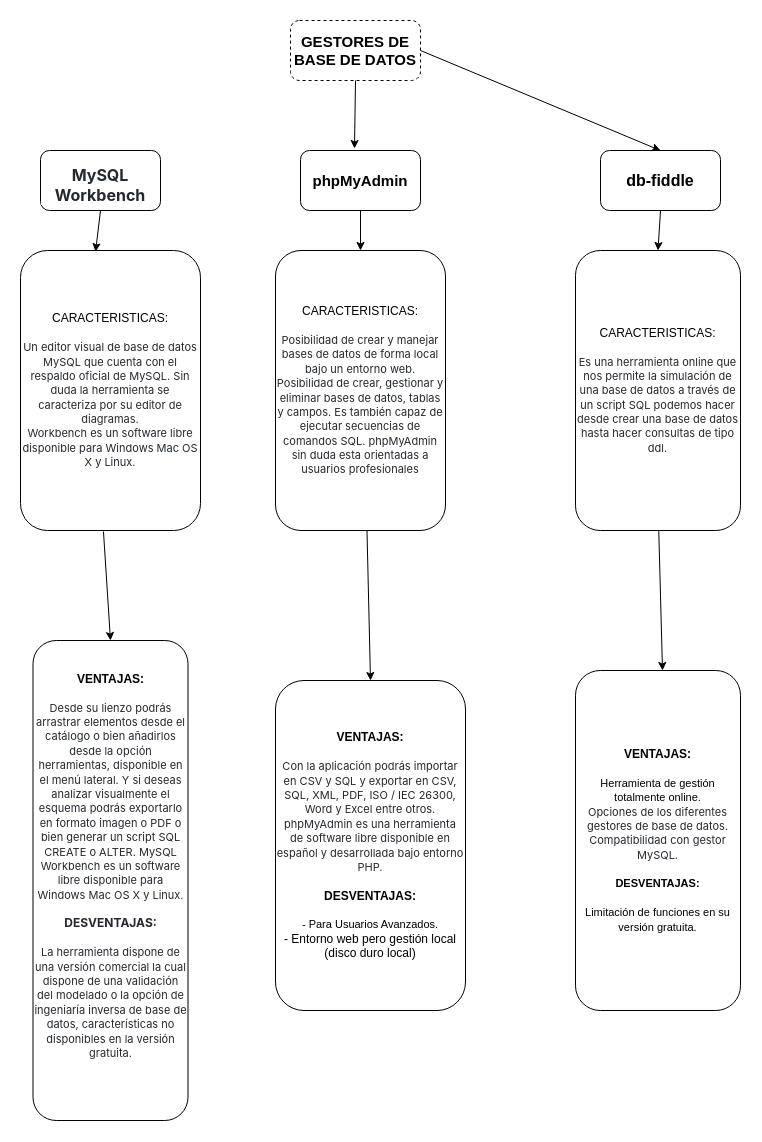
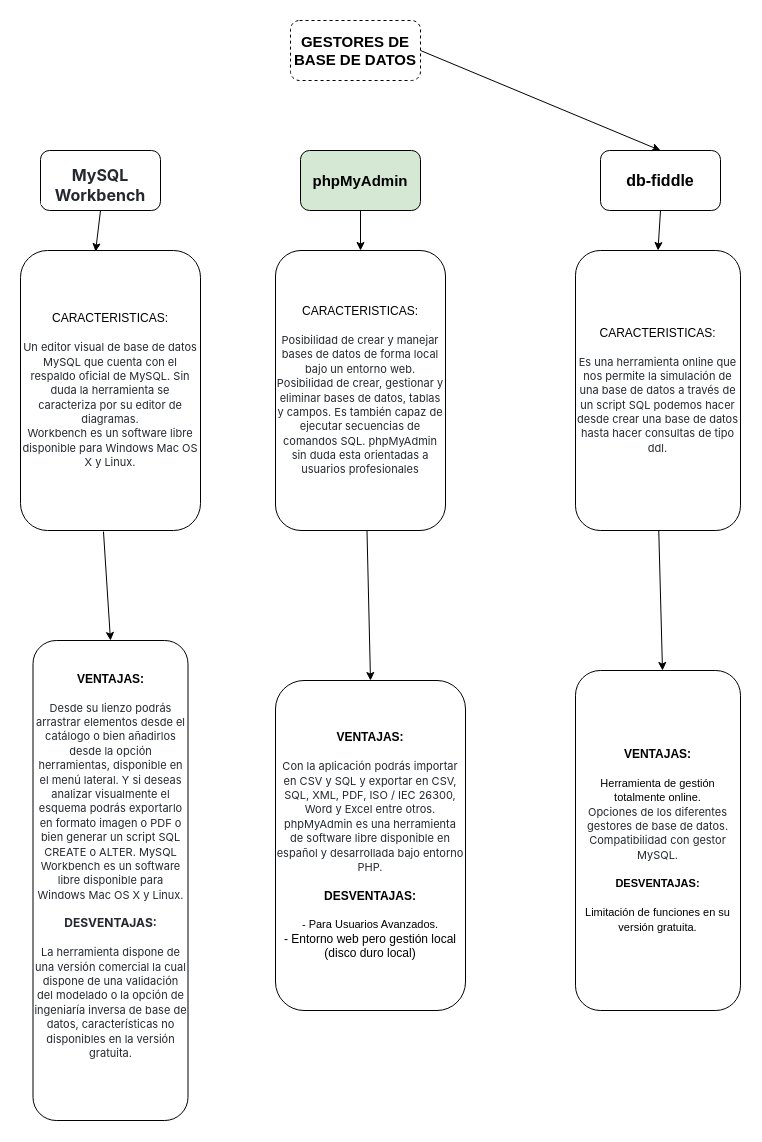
(355, 111) -> none
(361, 181) -> (361, 181)
